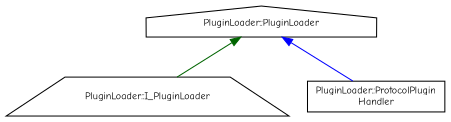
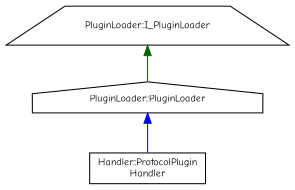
(204, 60) -> (148, 69)
(376, 97) -> (148, 168)
